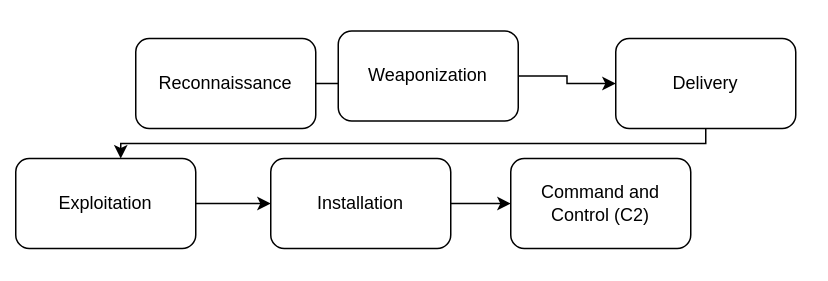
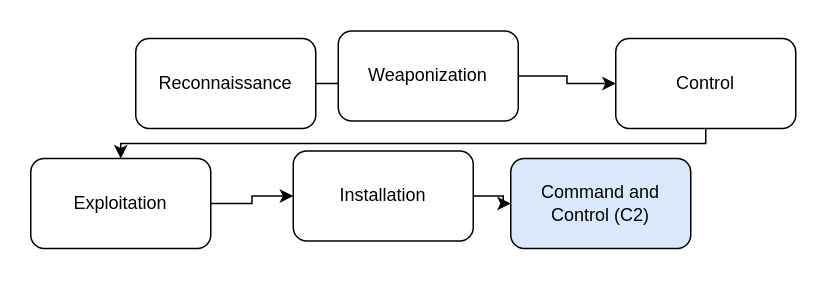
(706, 83) -> (706, 83)
(106, 203) -> (121, 203)
(361, 203) -> (383, 196)
(601, 203) -> (601, 203)
